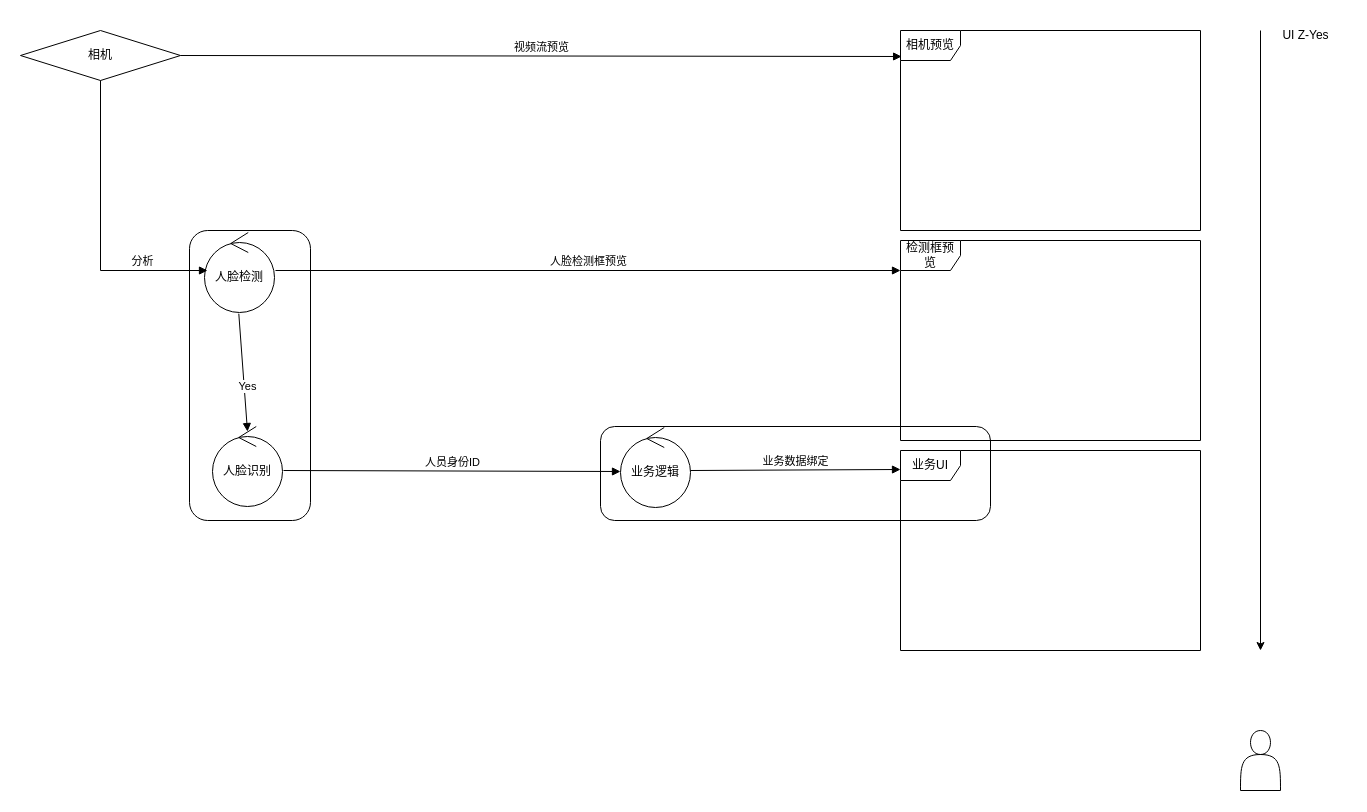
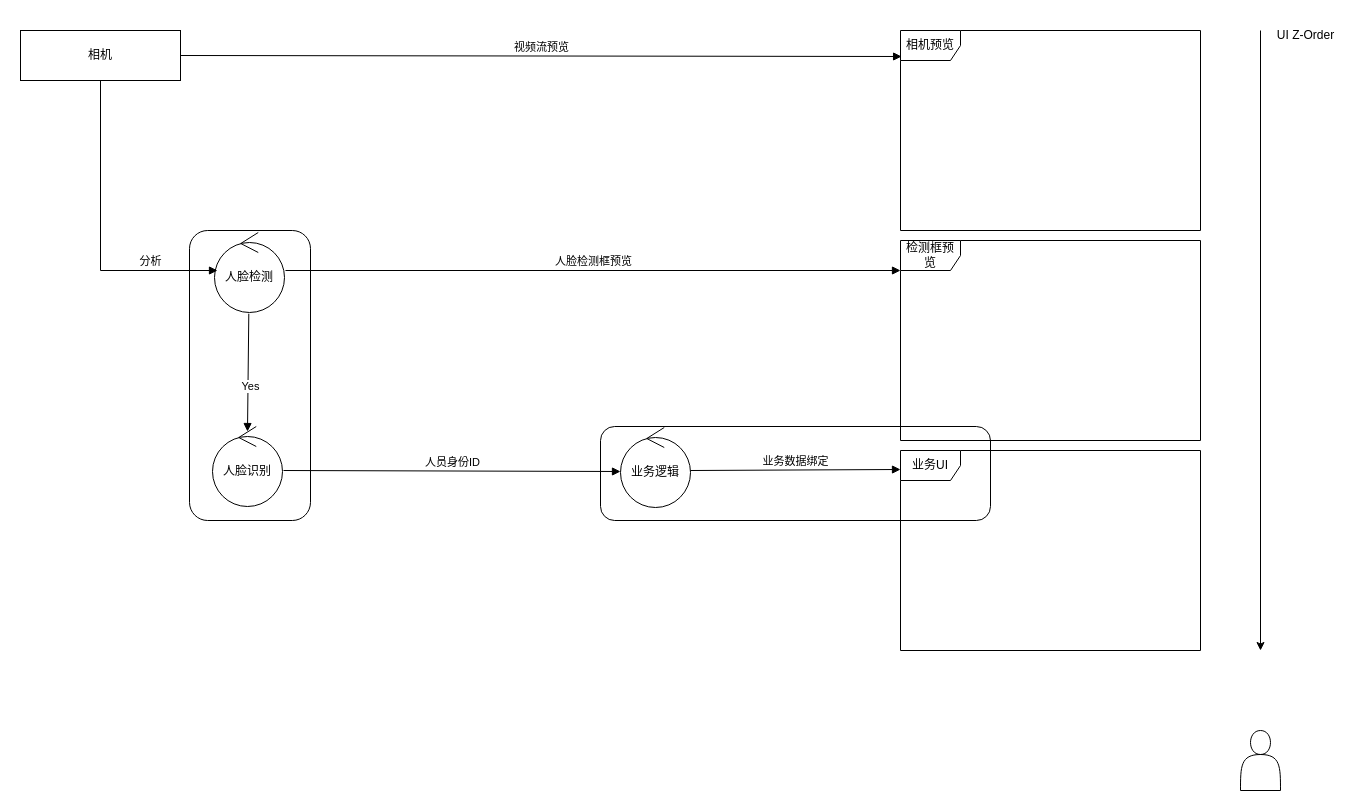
(1306, 36) -> (1306, 36)
(101, 56) -> (101, 56)
(240, 273) -> (250, 273)
